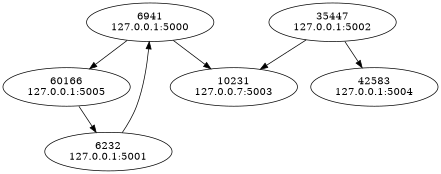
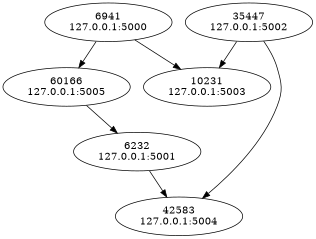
(234, 87) -> (207, 87)
(141, 93) -> (156, 181)
